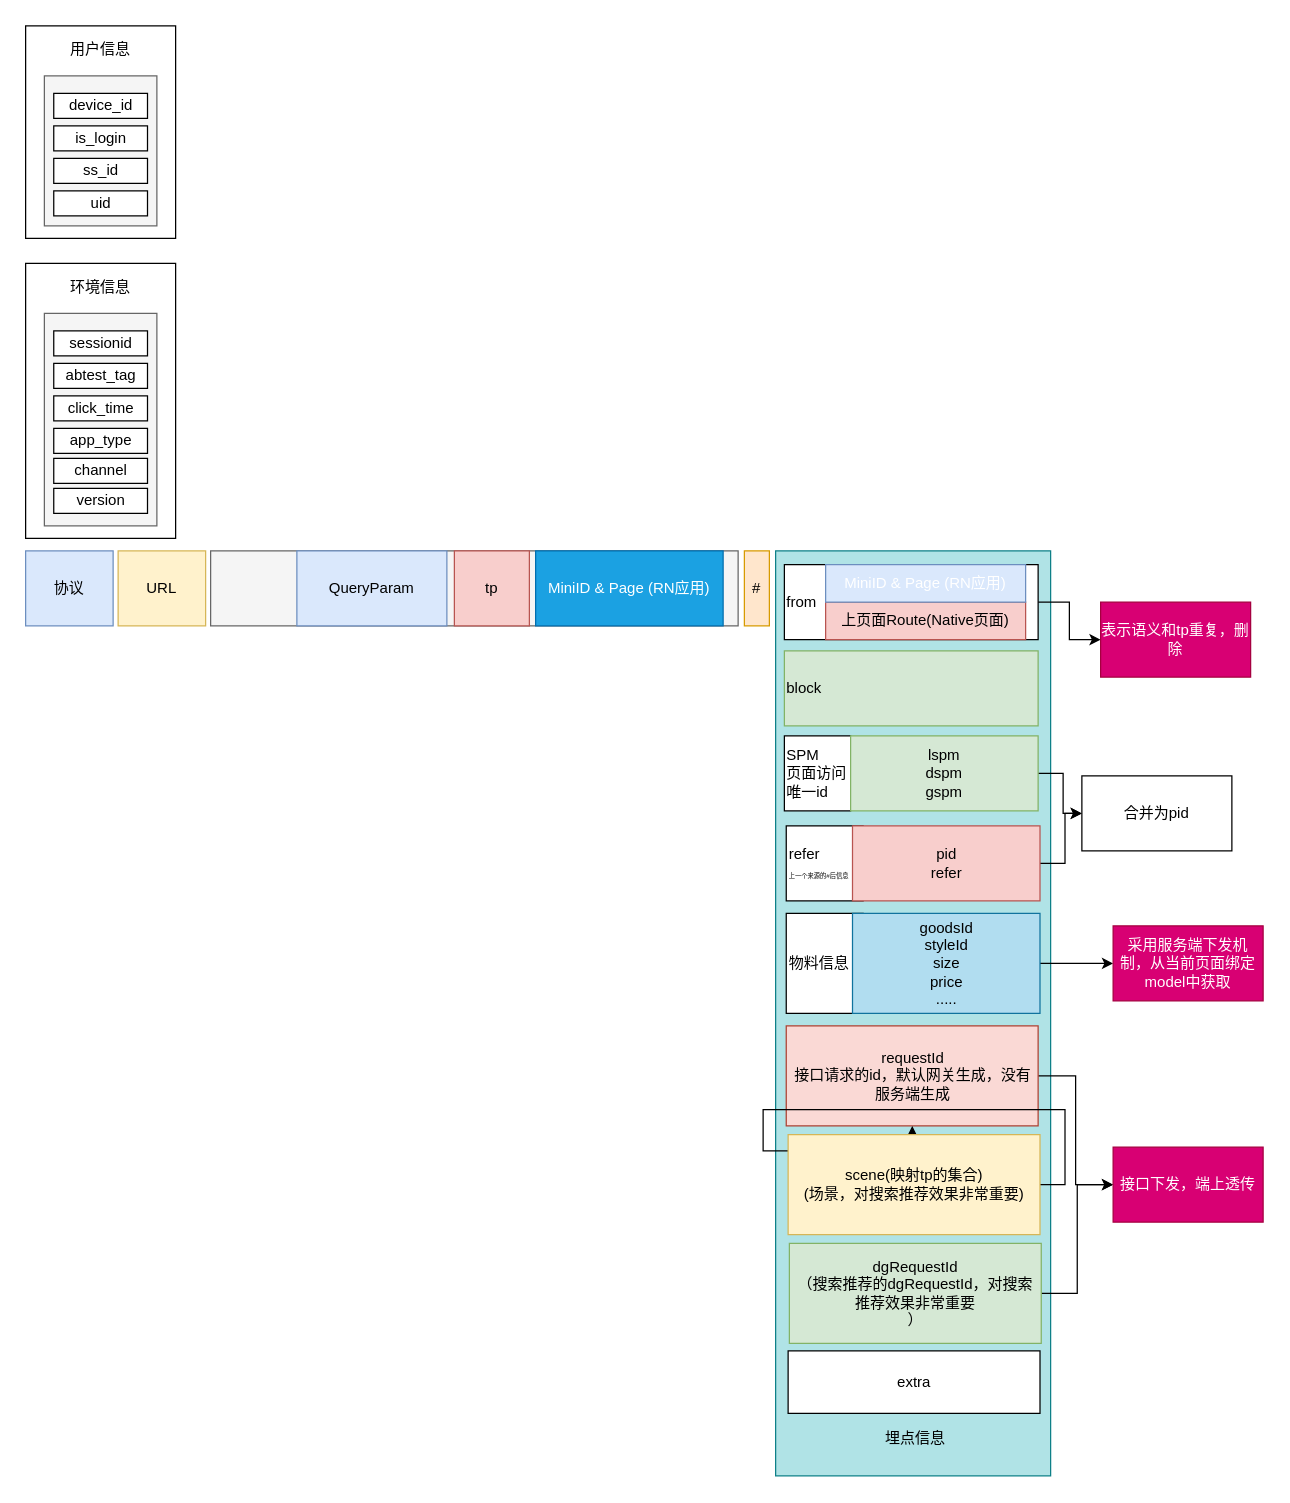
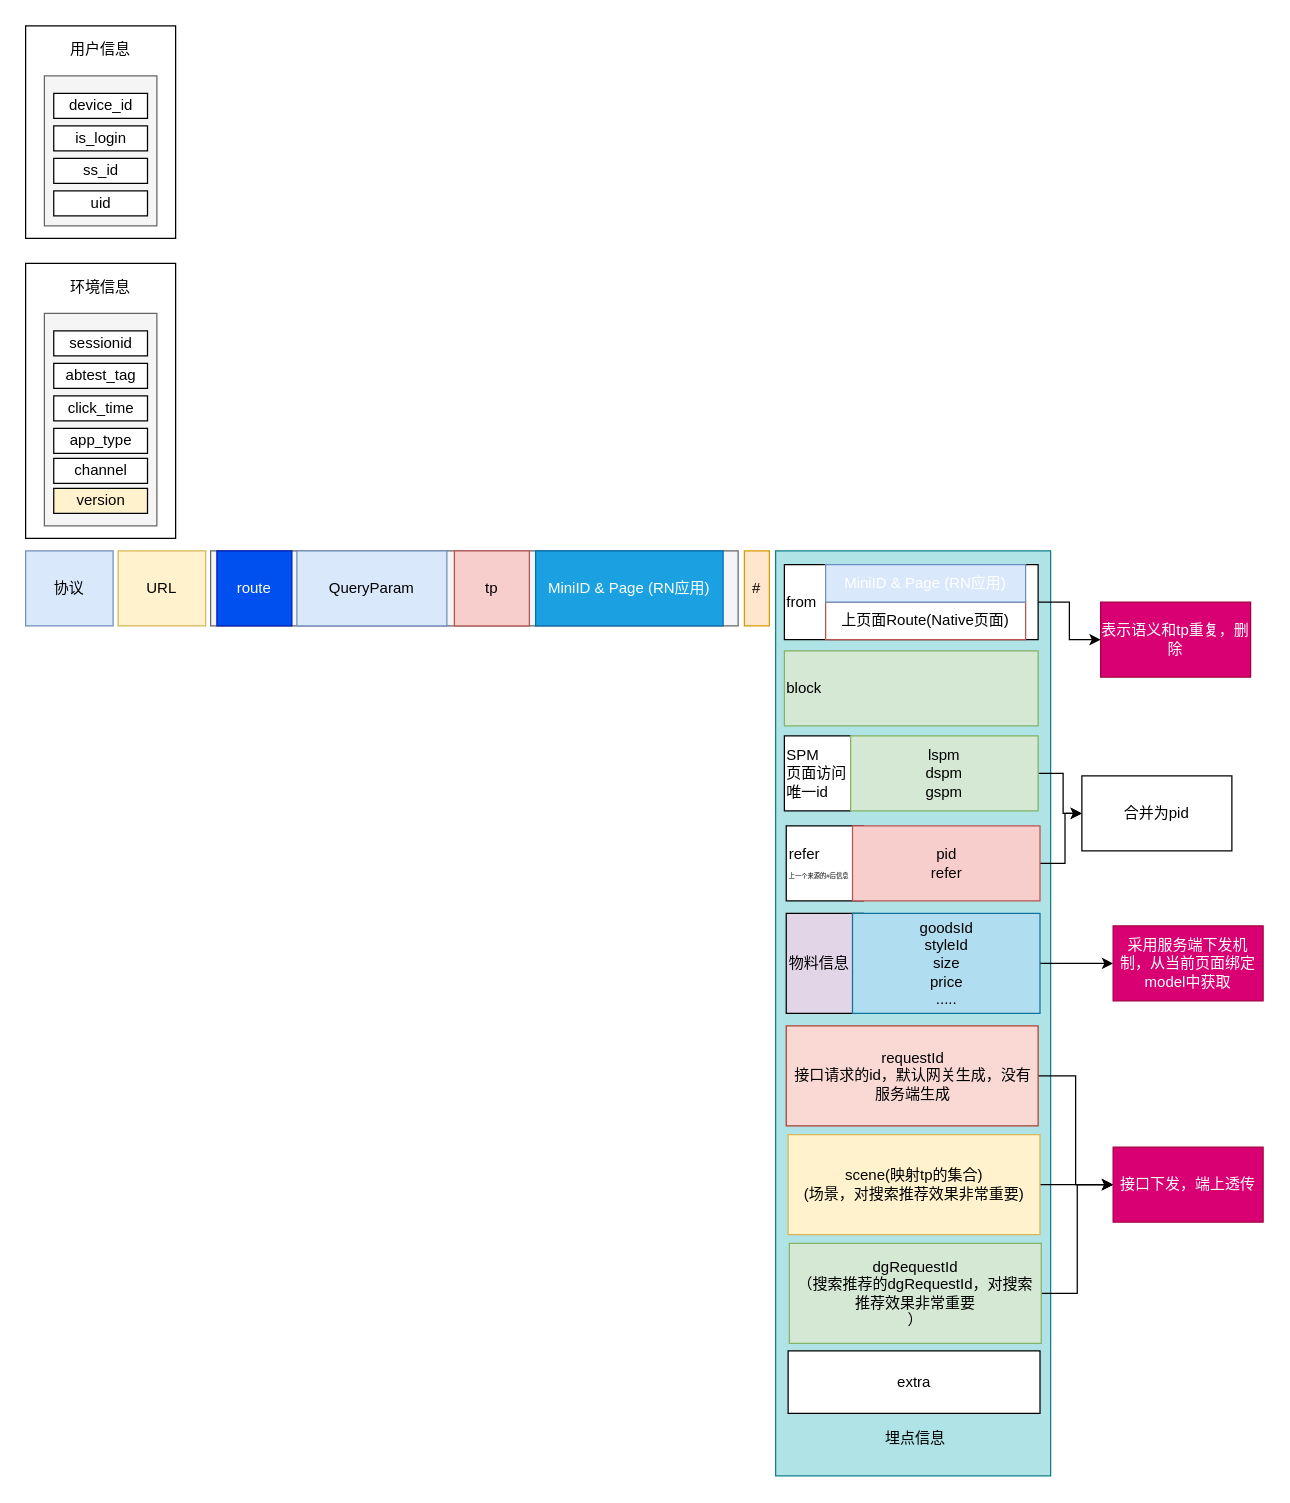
(101, 501) -> (101, 501)
none -> (254, 588)
(926, 621) -> (926, 621)
(825, 963) -> (825, 963)
(921, 1109) -> (1067, 1184)
